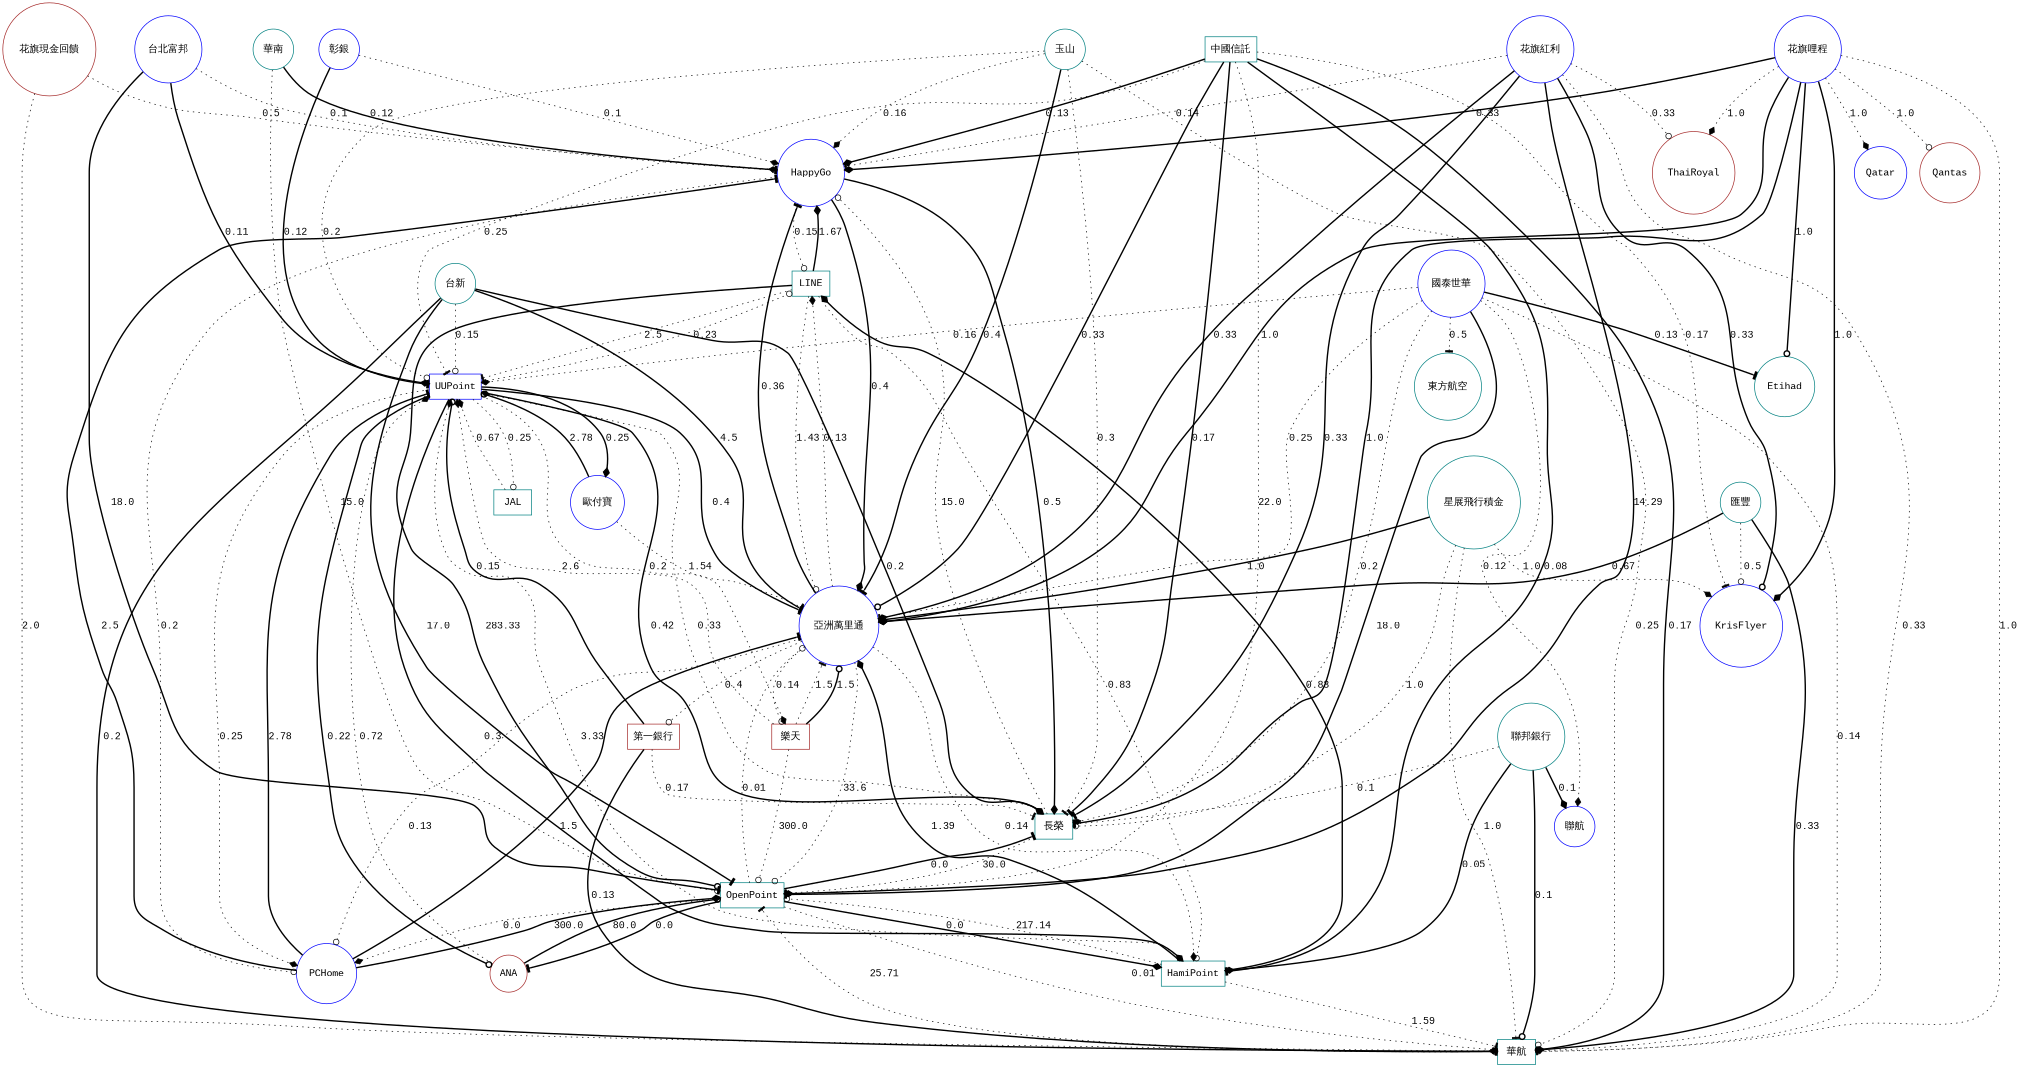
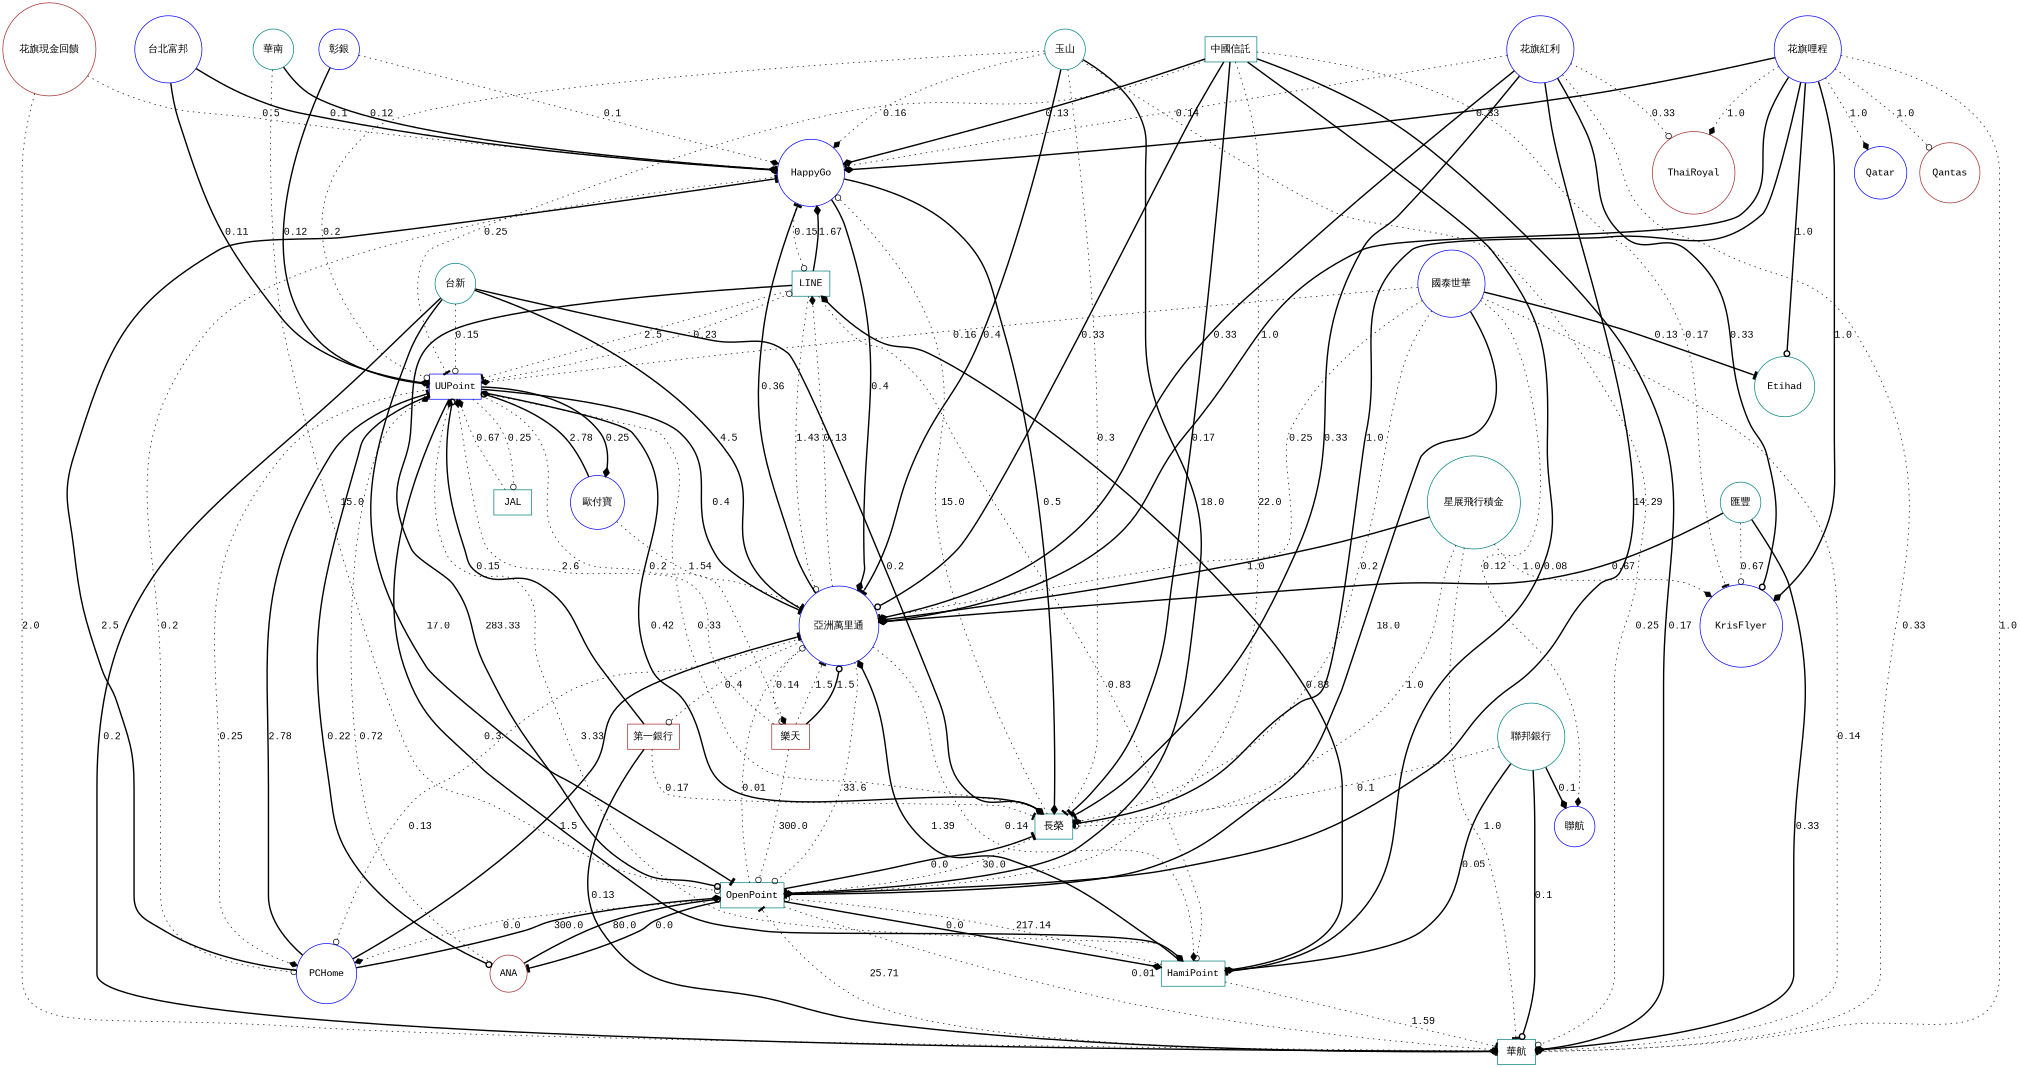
(406, 132) -> (406, 132)
(1448, 387) -> none
(1752, 567) -> (1752, 567)
(148, 657) -> (1196, 603)
